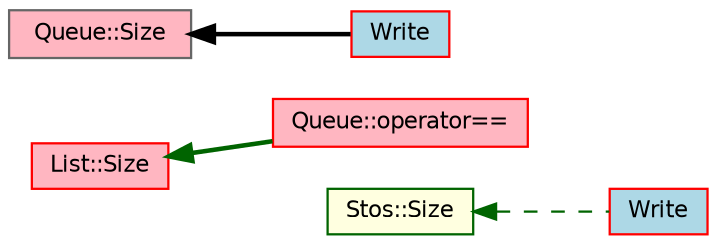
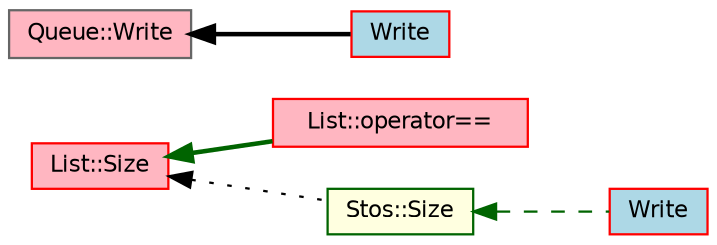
(100, 34) -> (100, 34)
(400, 123) -> (400, 123)
none -> (259, 190)
